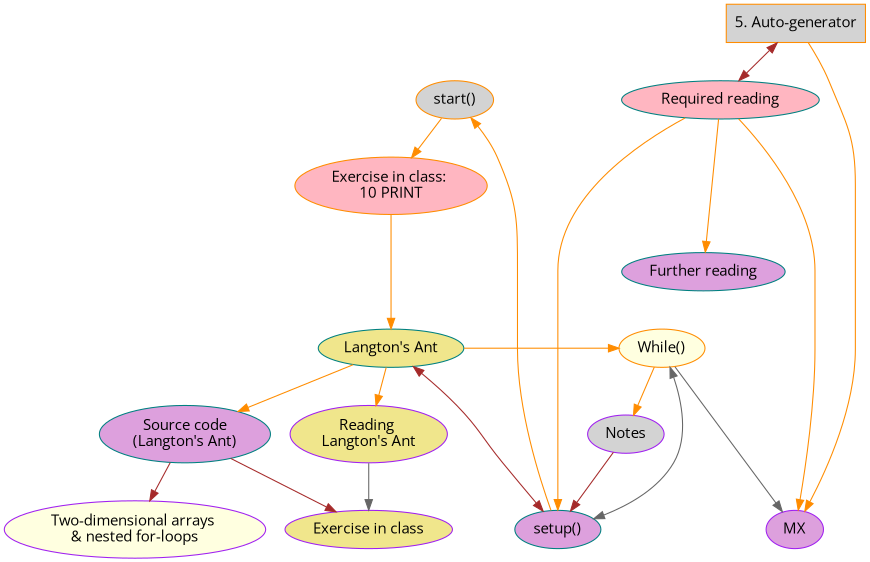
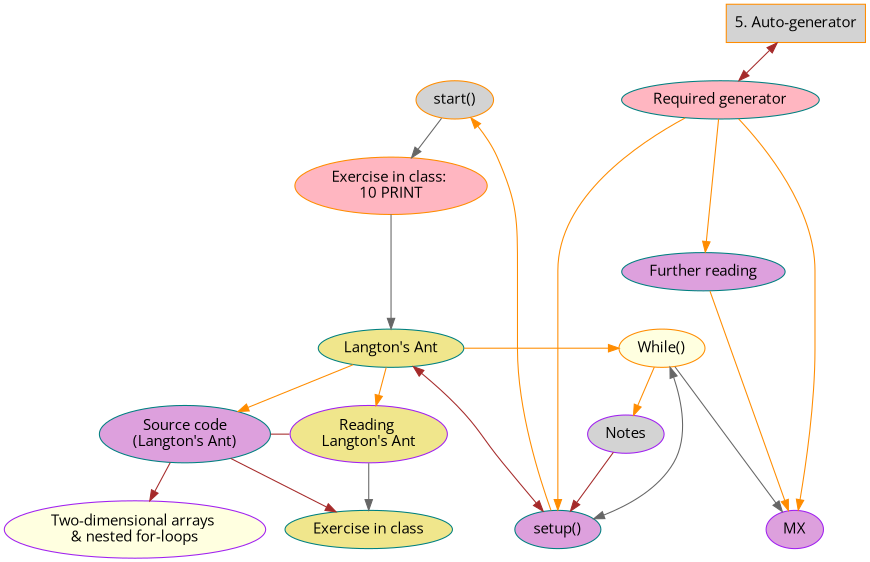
(720, 100) -> (720, 100)
(430, 134) -> (430, 134)
(391, 266) -> (391, 266)
(855, 271) -> (747, 396)
none -> (280, 434)
(369, 529) -> (369, 529)
